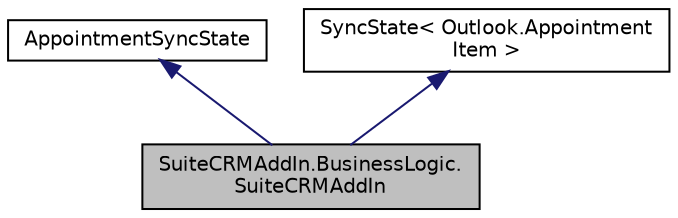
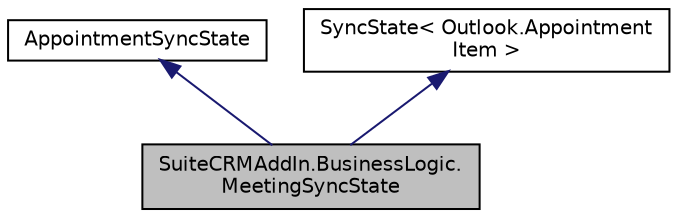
(311, 177) -> (311, 177)
